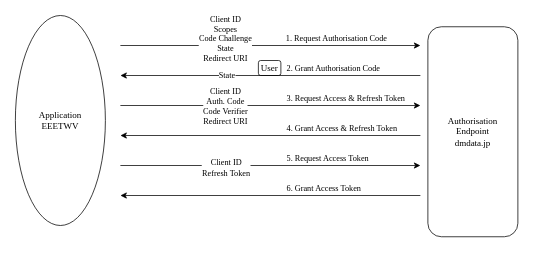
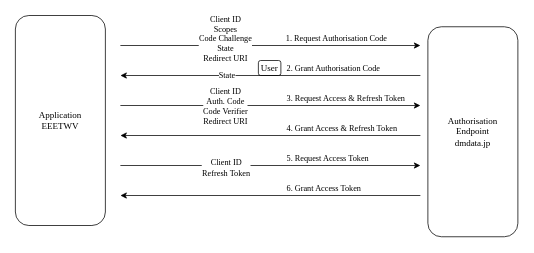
(60, 120) -> (60, 120)
